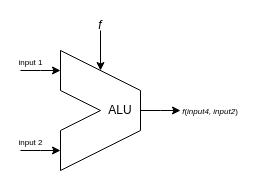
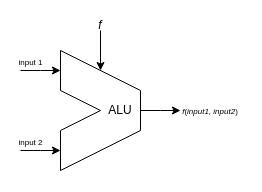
(211, 111) -> (211, 111)
